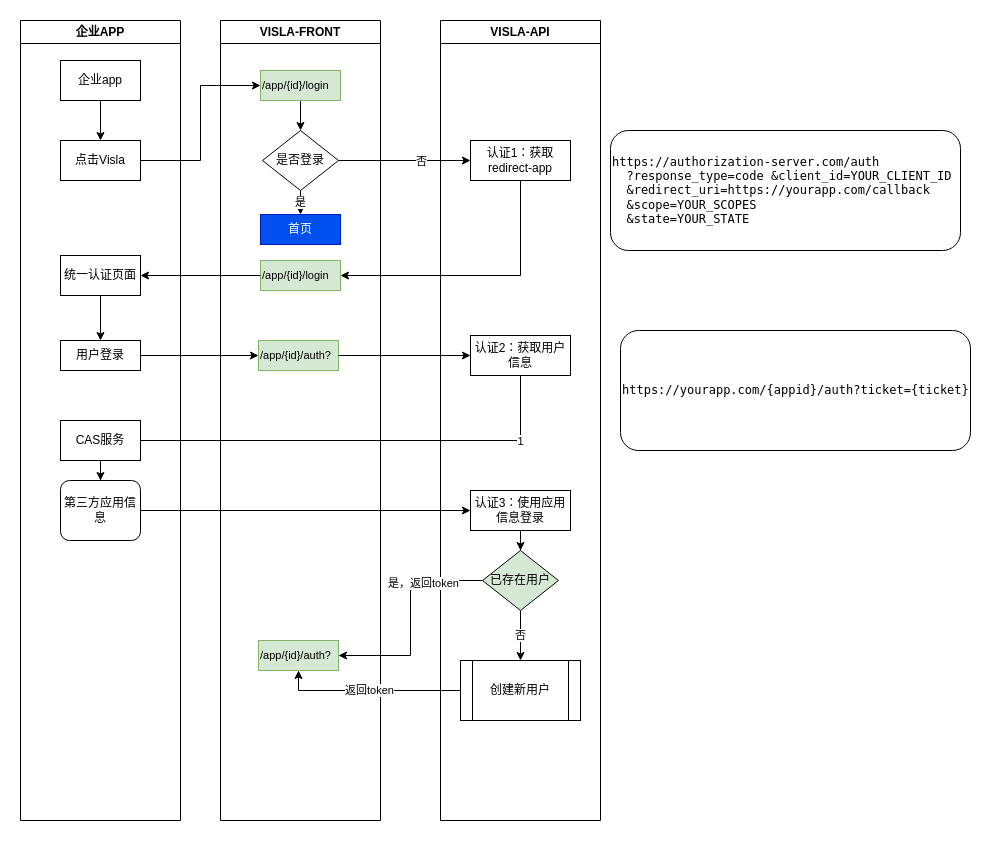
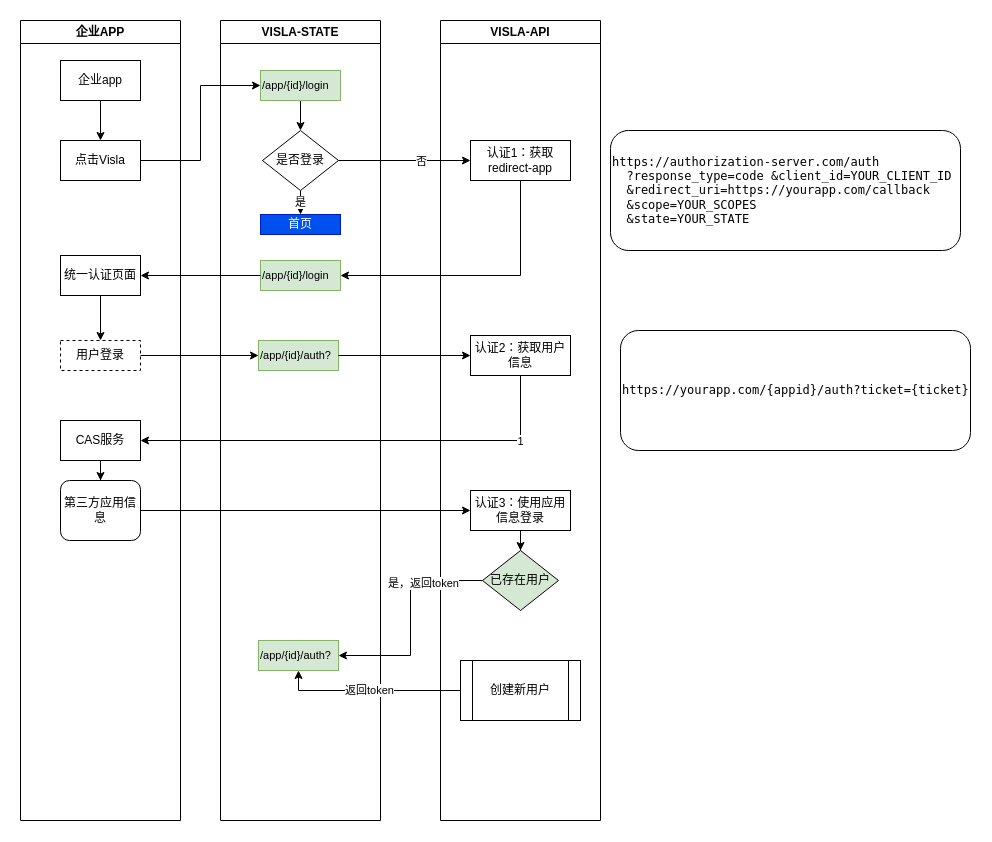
(301, 33) -> (301, 33)
(301, 230) -> (301, 225)
(101, 356) -> (101, 356)
(146, 441) -> (148, 441)
(521, 632) -> none
